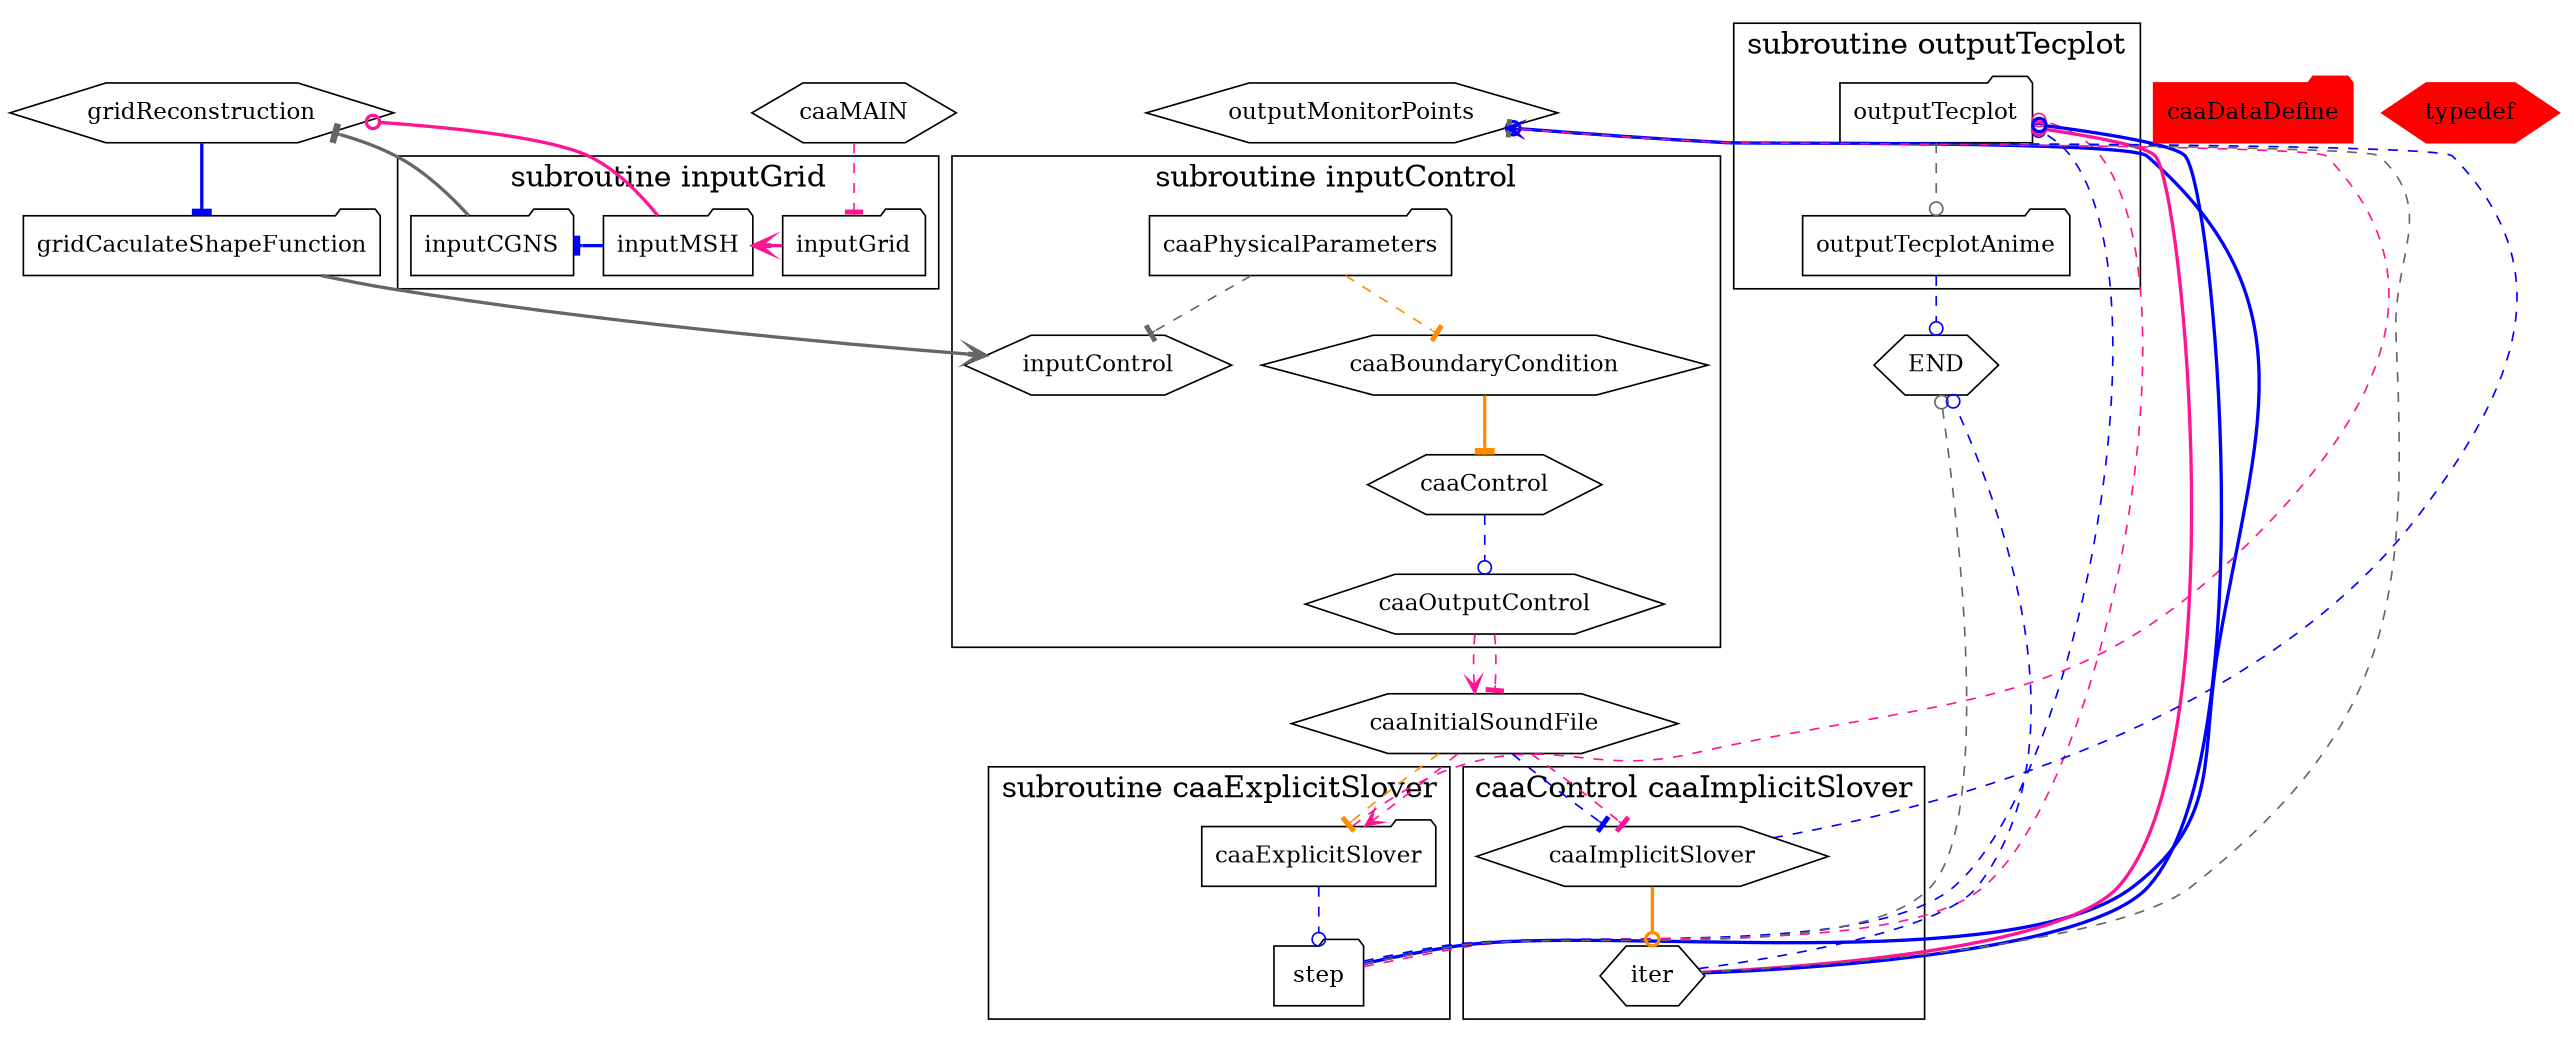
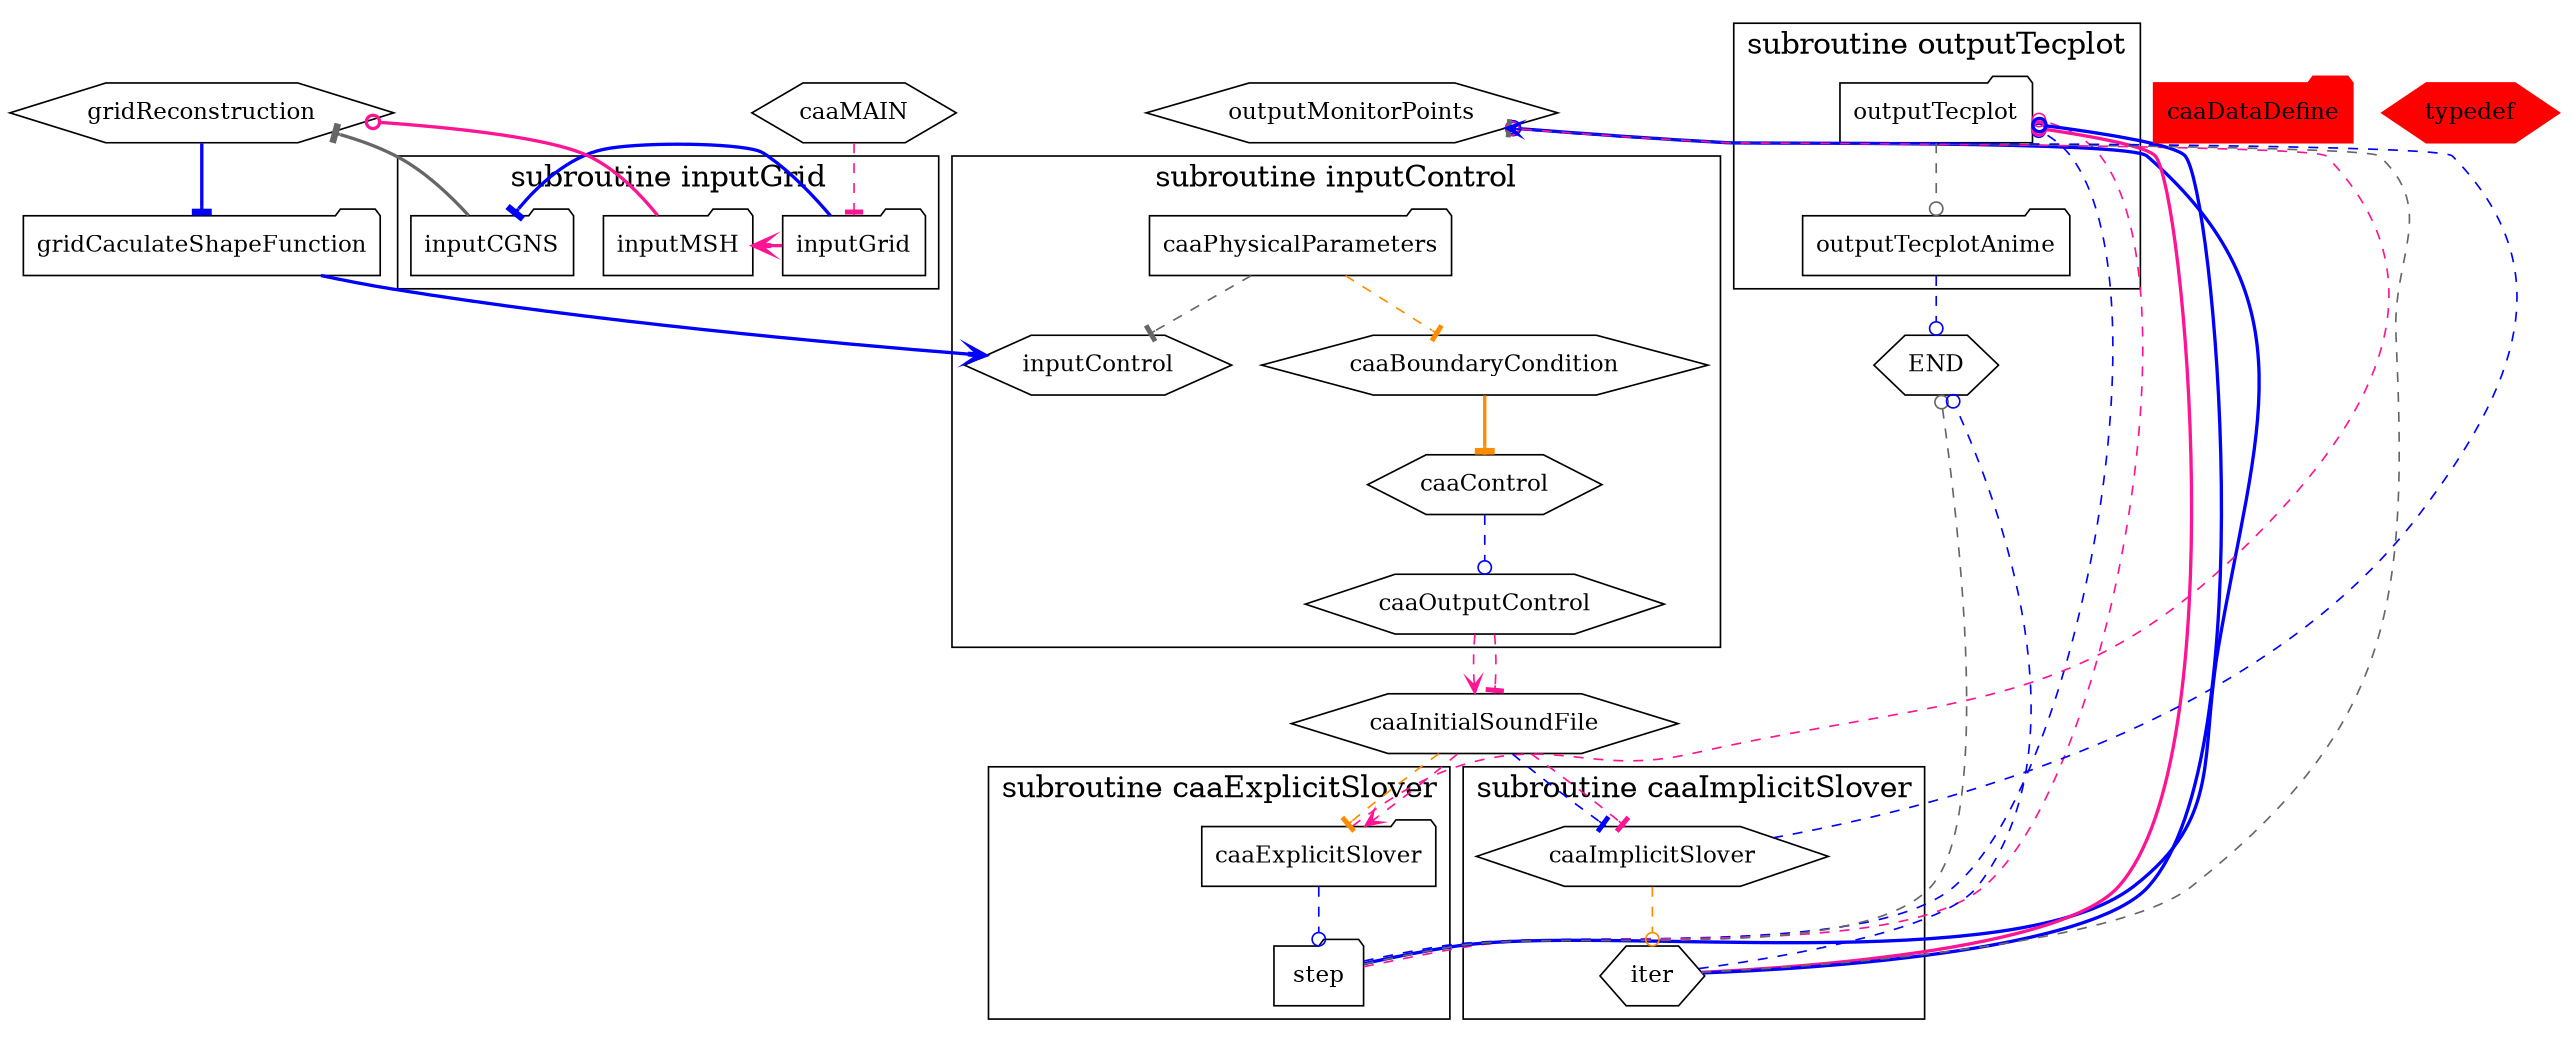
(593, 246) -> (677, 144)
(644, 323) -> (644, 323)
(2342, 432) -> (2342, 432)
(1694, 790) -> (1694, 790)
(1652, 910) -> (1652, 910)
